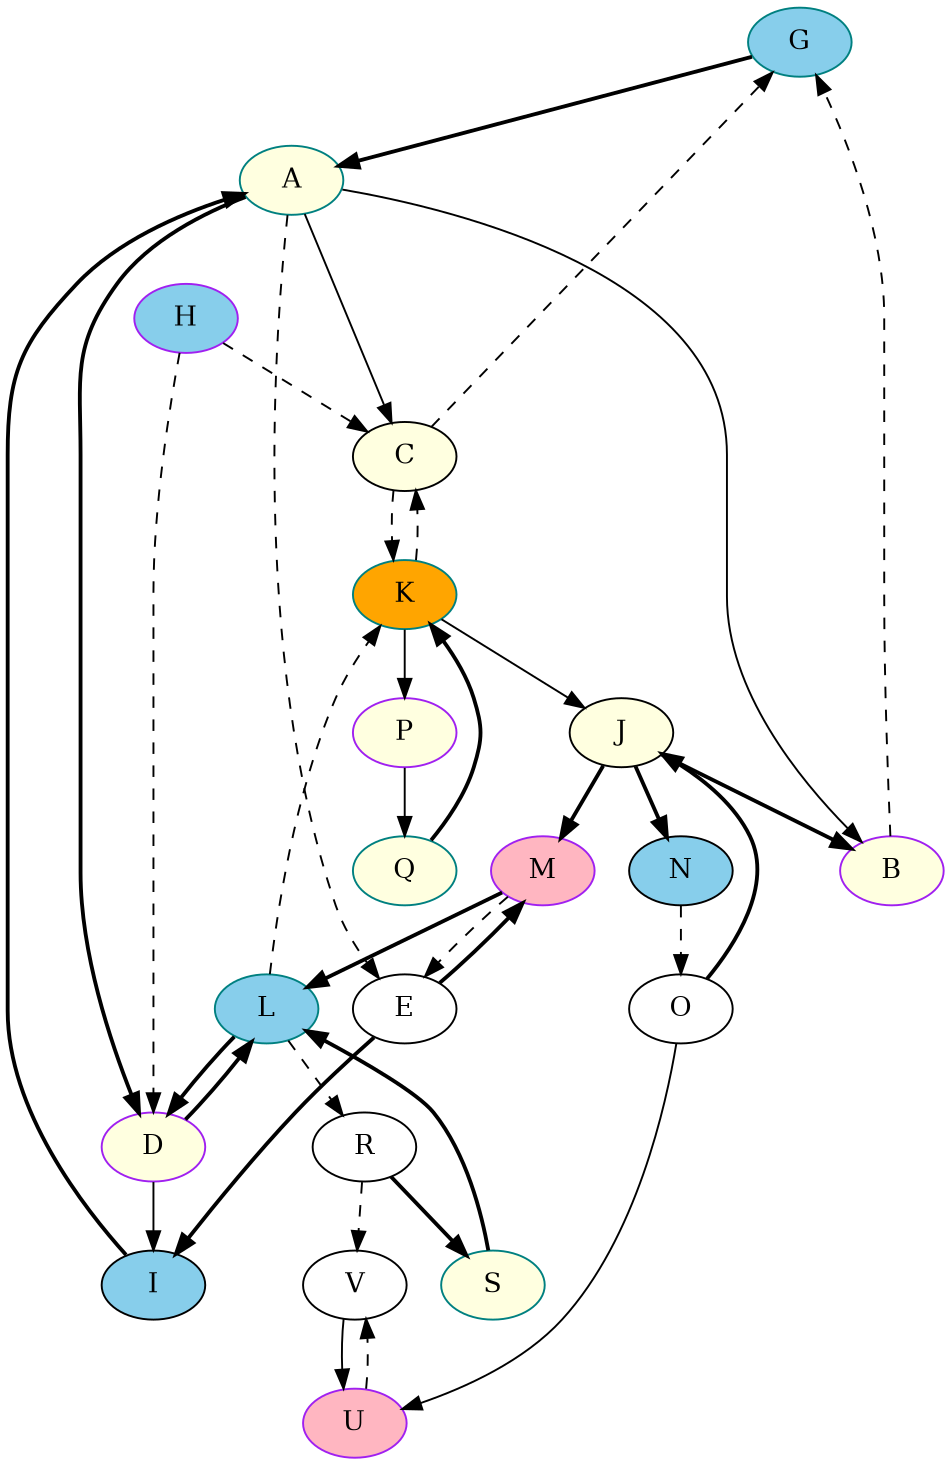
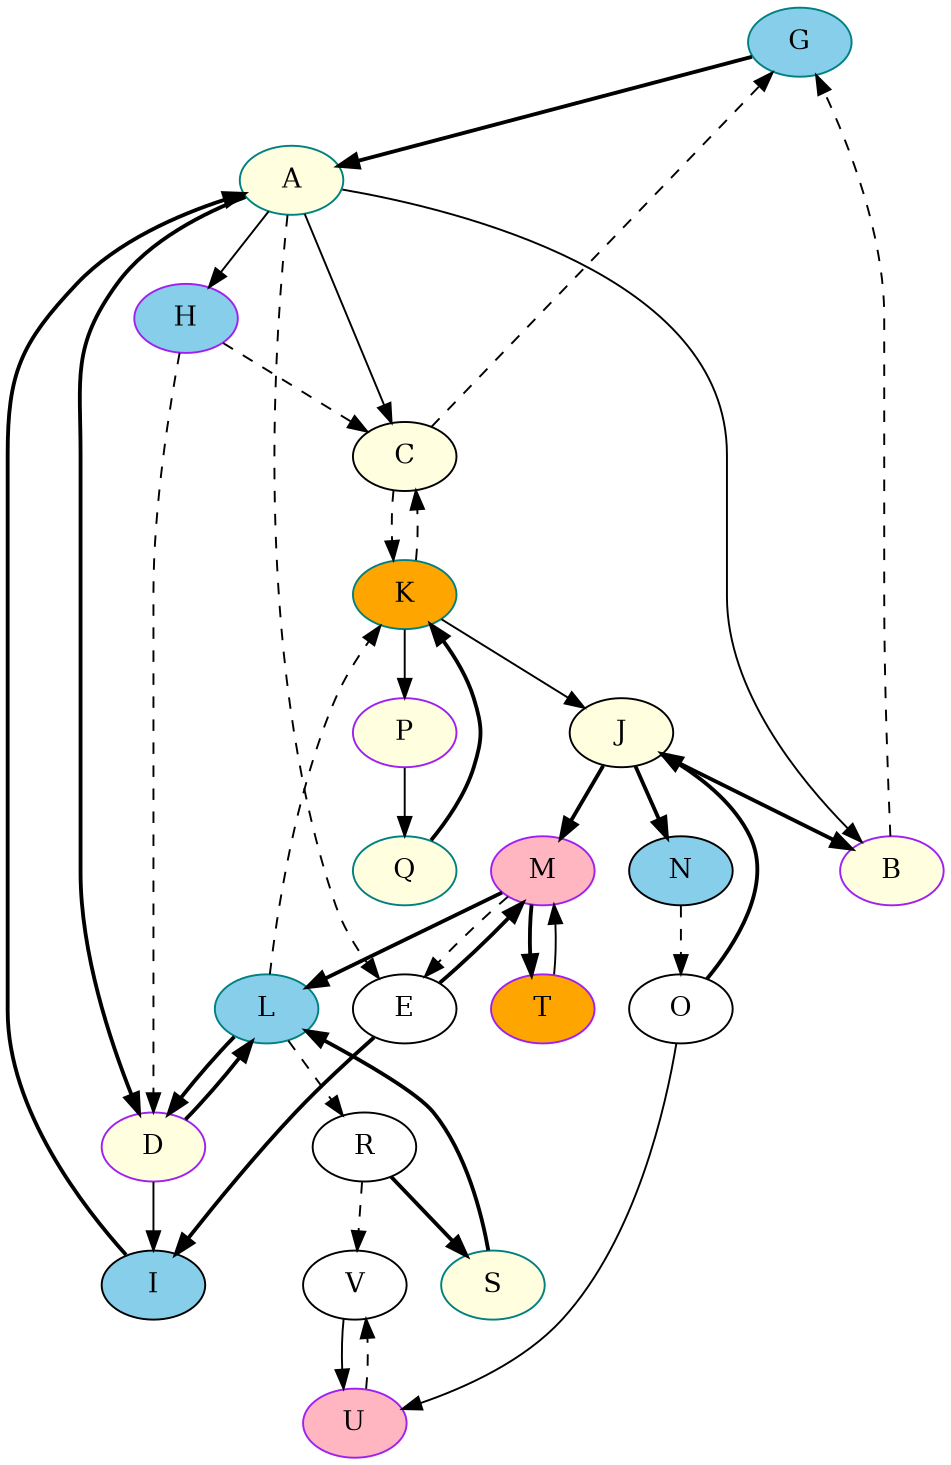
none -> (245, 242)
none -> (543, 1009)
